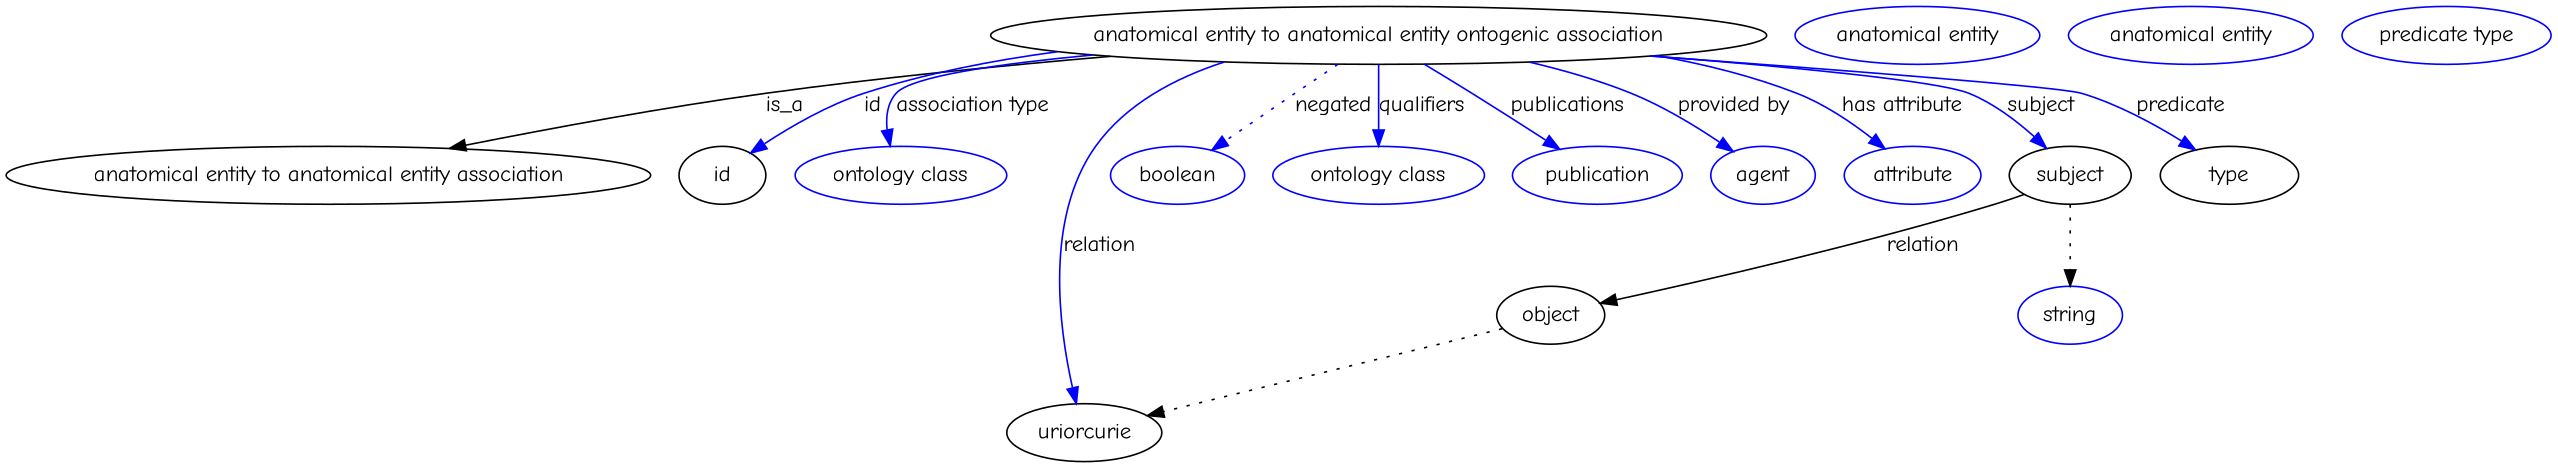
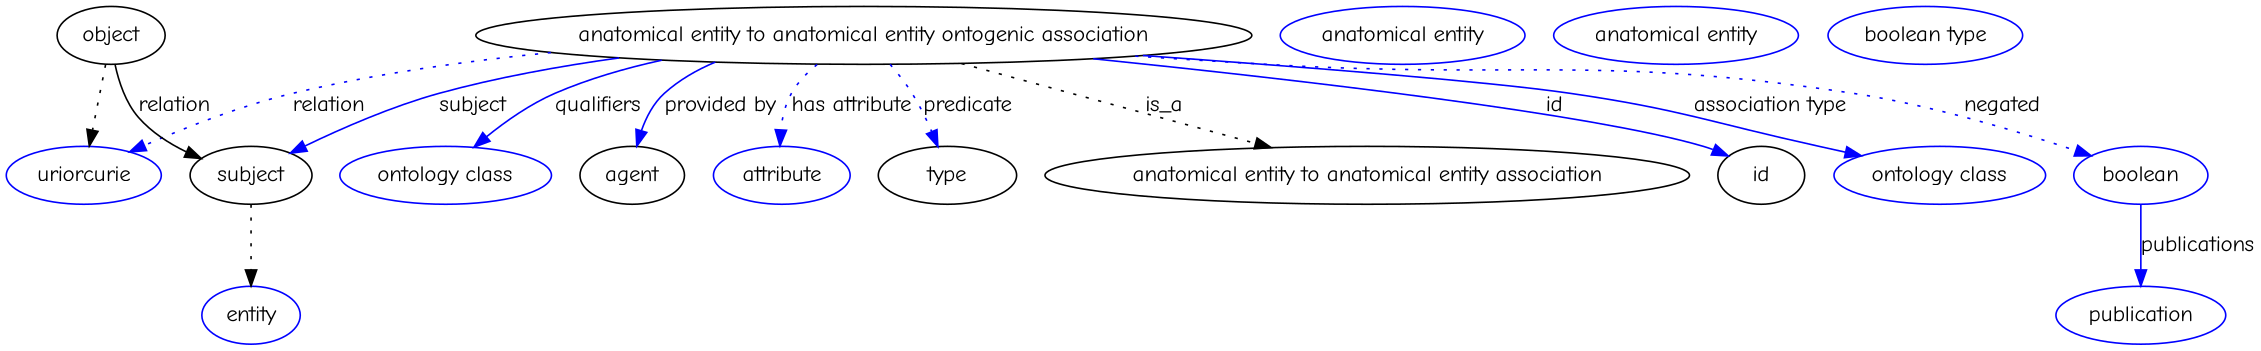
(2447, 35) -> (1925, 35)
(1962, 80) -> (914, 96)
(1770, 84) -> (792, 93)
(787, 91) -> (1108, 103)
(1485, 102) -> (2141, 237)
(1763, 175) -> (632, 175)
(1075, 188) -> (344, 82)
(1821, 252) -> (139, 118)
(2070, 315) -> (251, 315)
(1084, 433) -> (84, 175)
